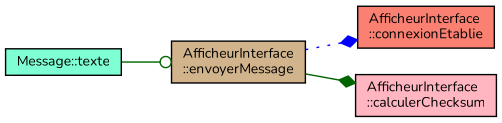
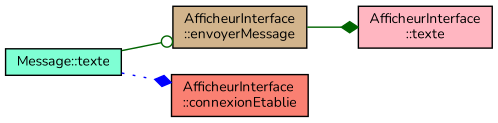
(323, 46) -> (138, 76)
(426, 96) -> (425, 27)
